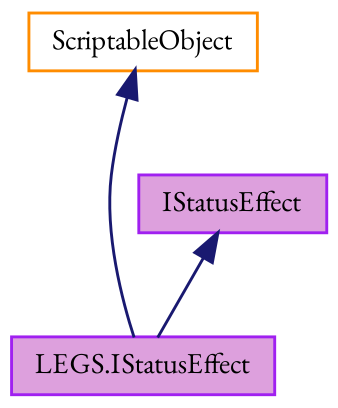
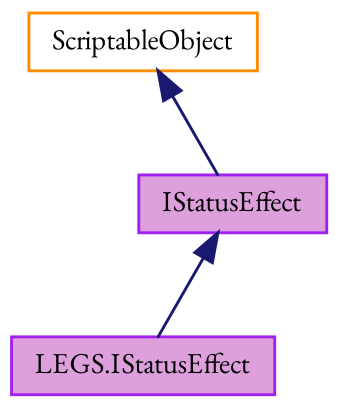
(110, 218) -> (195, 136)
